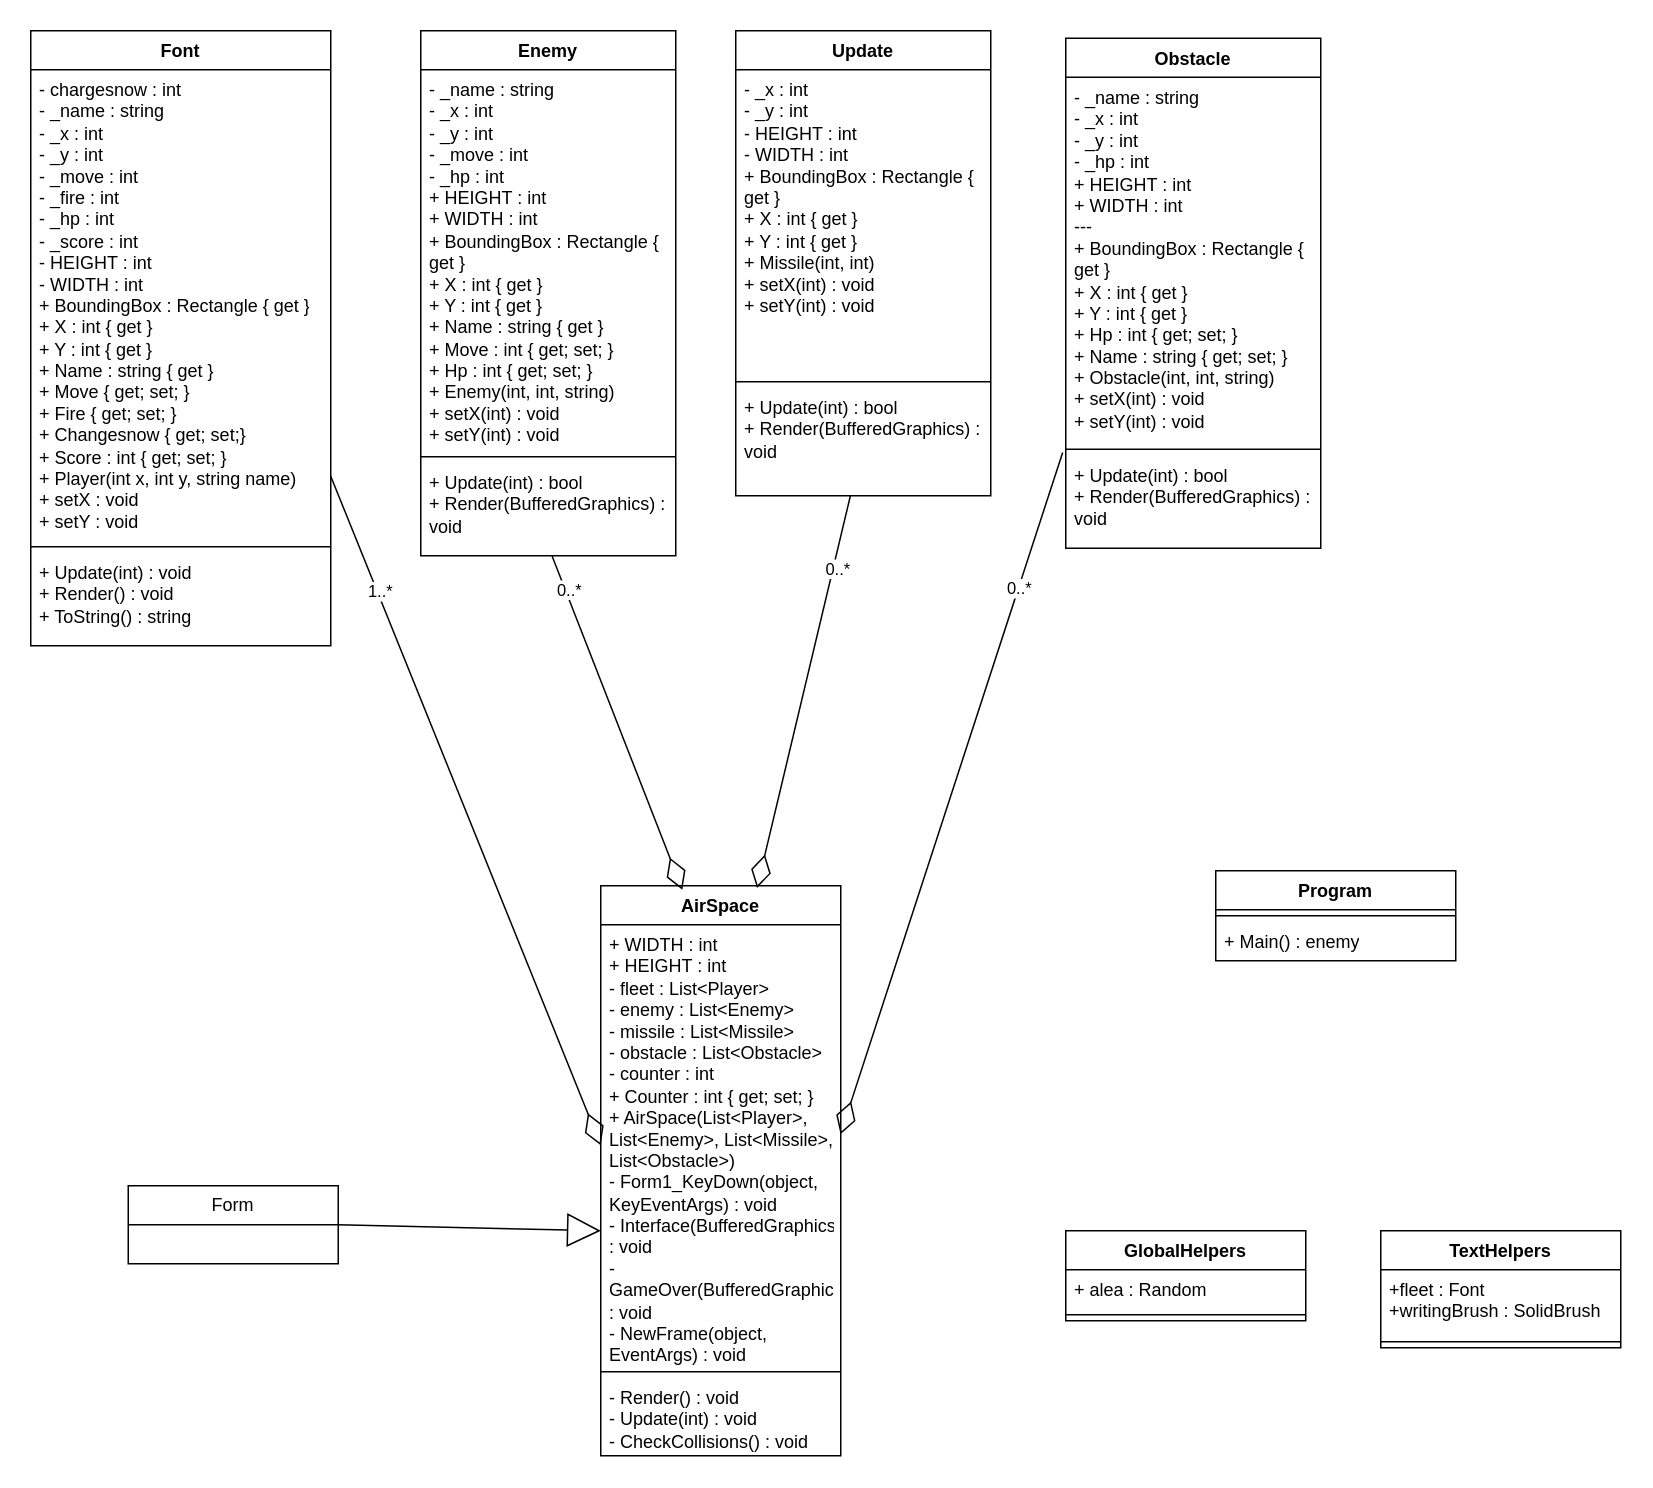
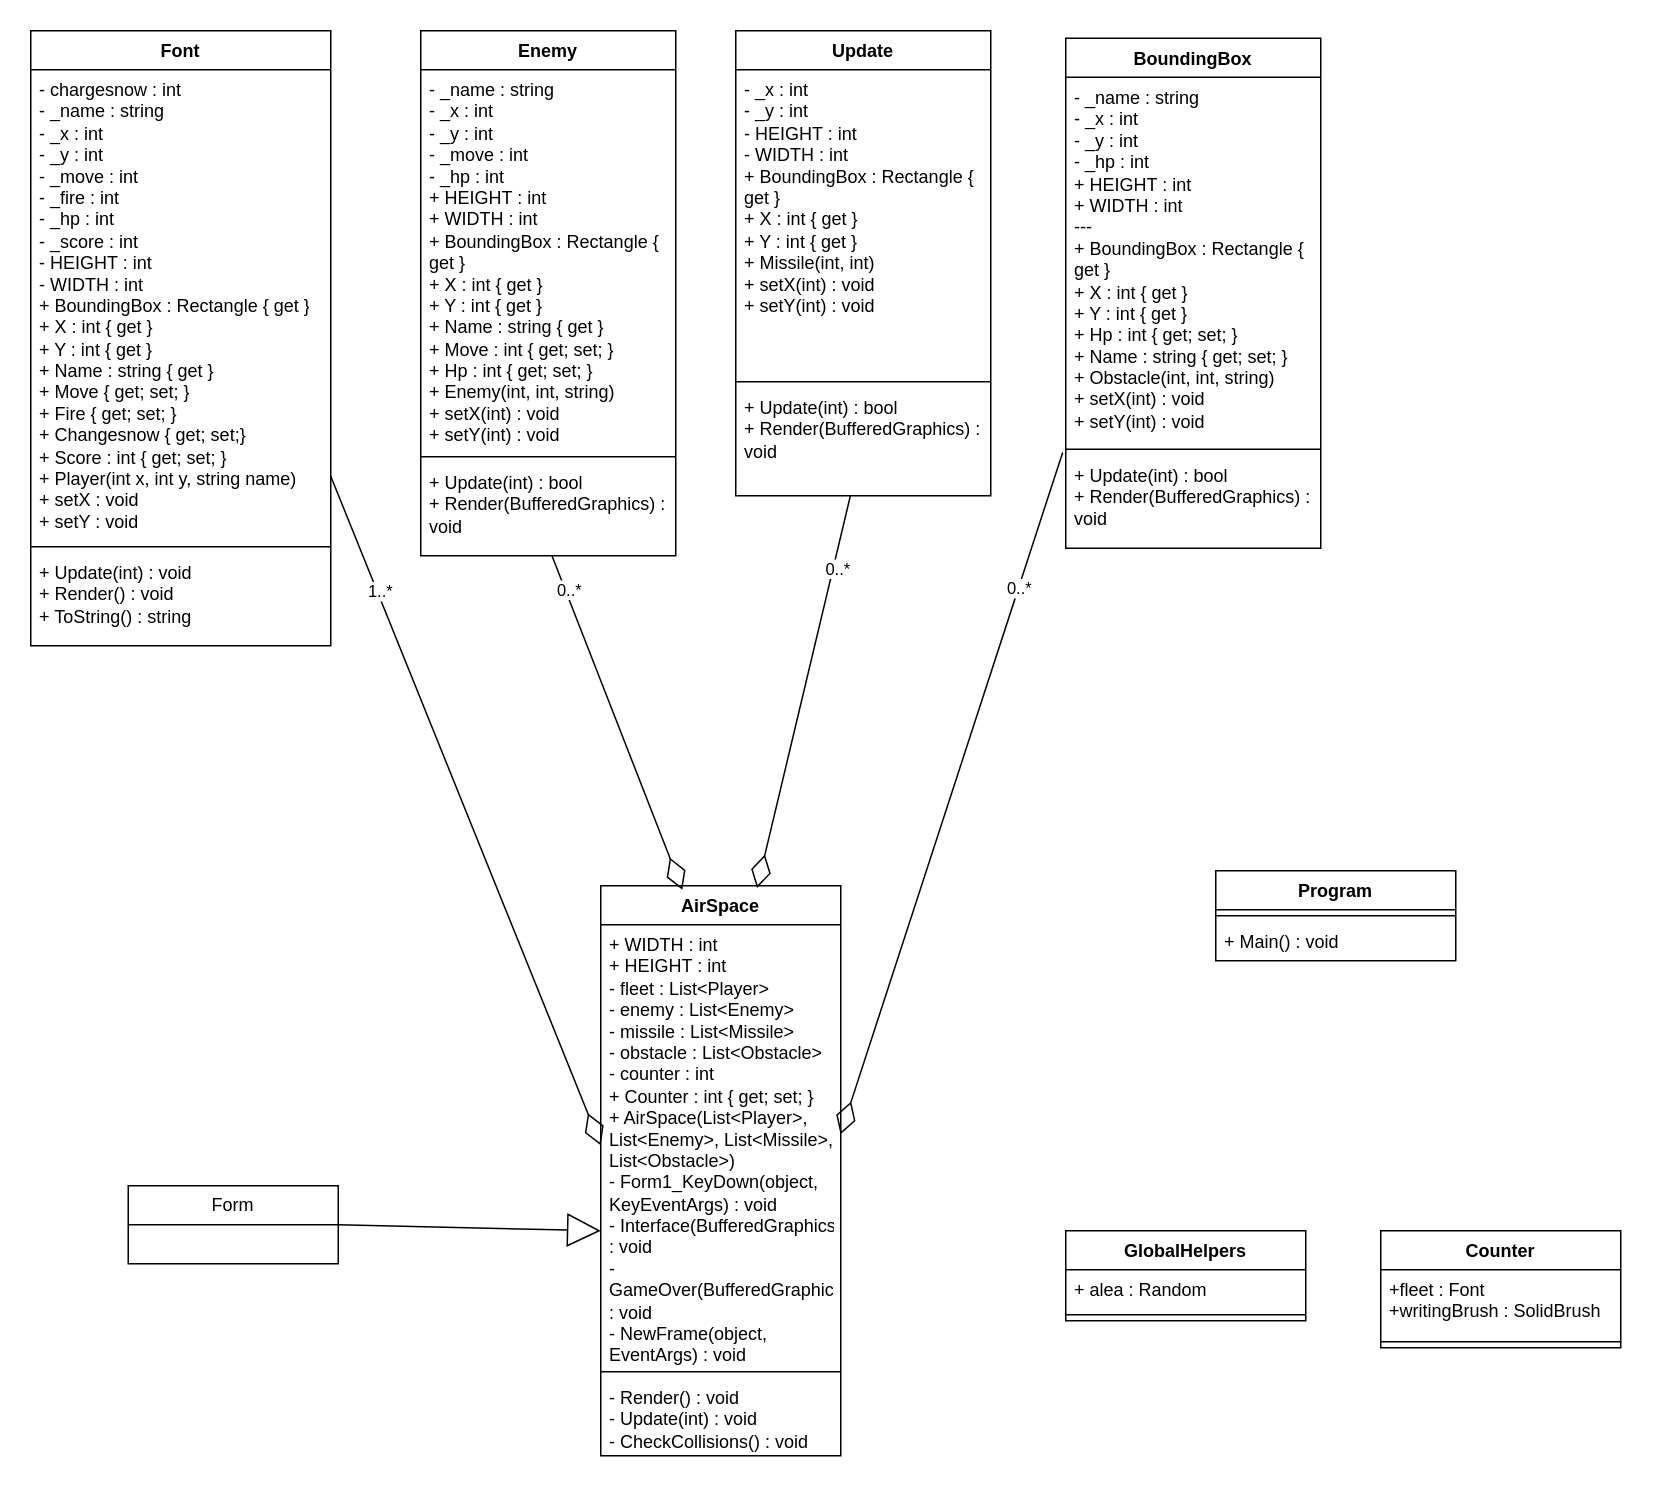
(1193, 60) -> (1193, 60)
(1294, 943) -> (1286, 943)
(1501, 1252) -> (1501, 1252)
